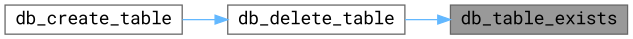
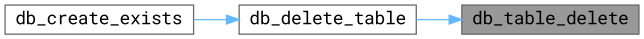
(94, 20) -> (99, 20)
(539, 20) -> (550, 20)
